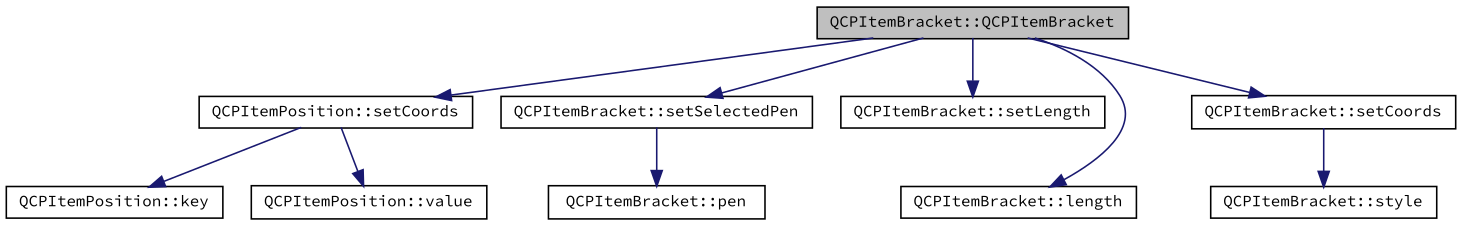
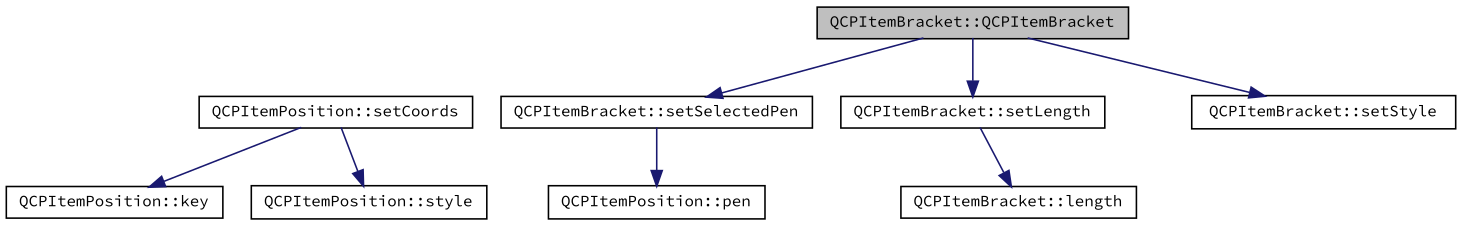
(662, 67) -> none
(1121, 99) -> (992, 150)
(1324, 112) -> (1324, 112)
(369, 202) -> (369, 202)
(657, 202) -> (657, 202)
(1324, 202) -> none
